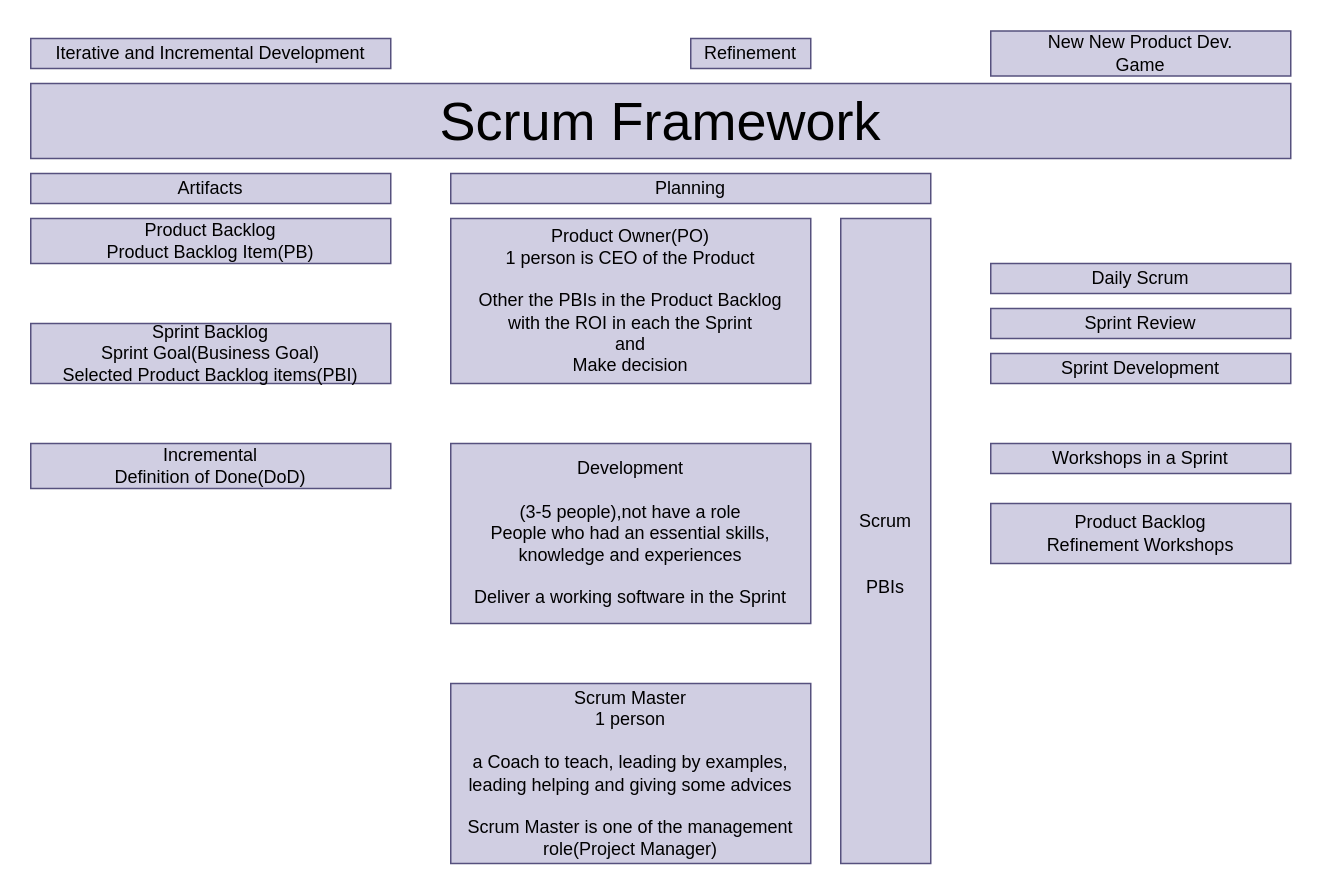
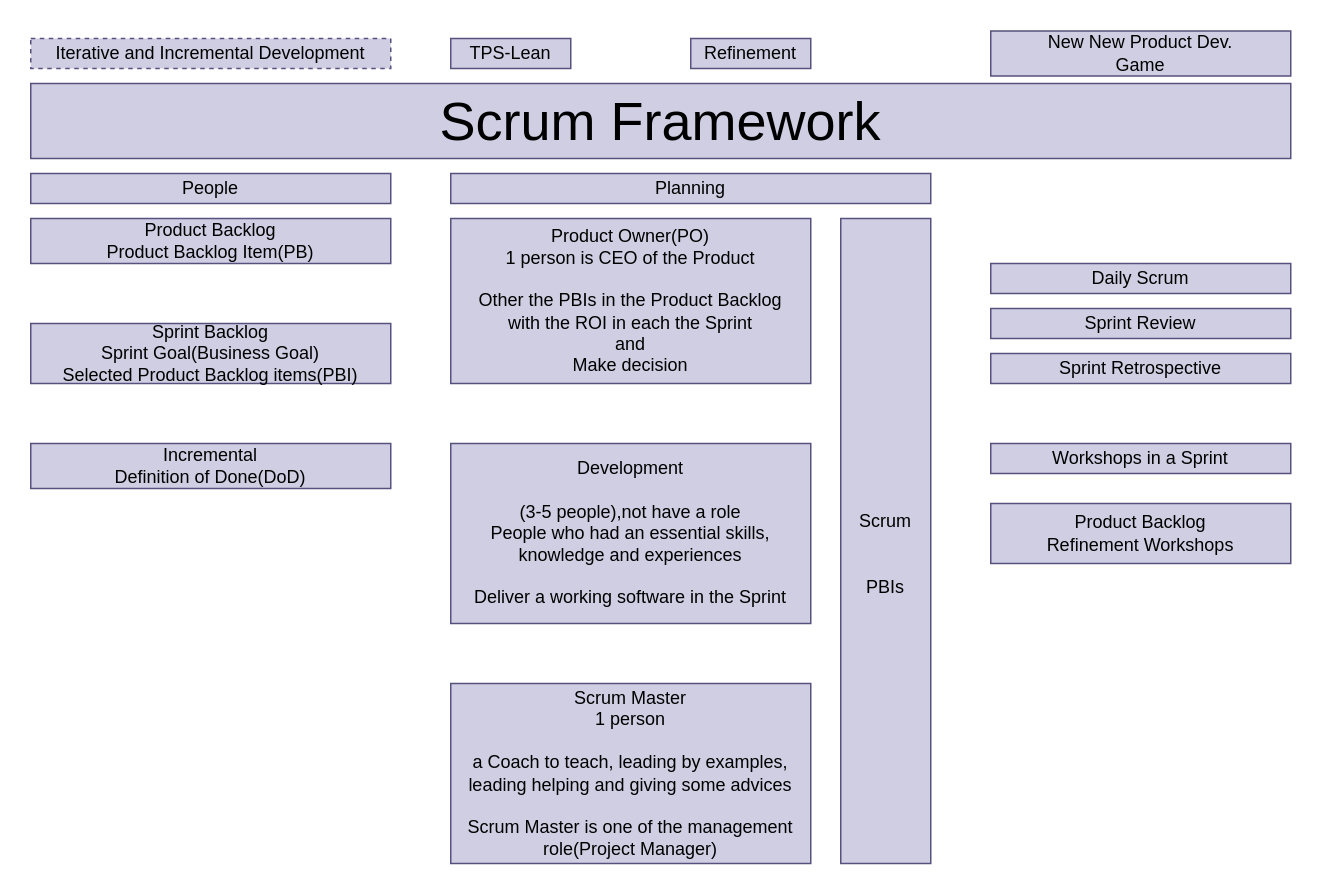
(211, 53) -> (211, 53)
none -> (511, 53)
(211, 188) -> (211, 188)
(1141, 368) -> (1141, 368)
